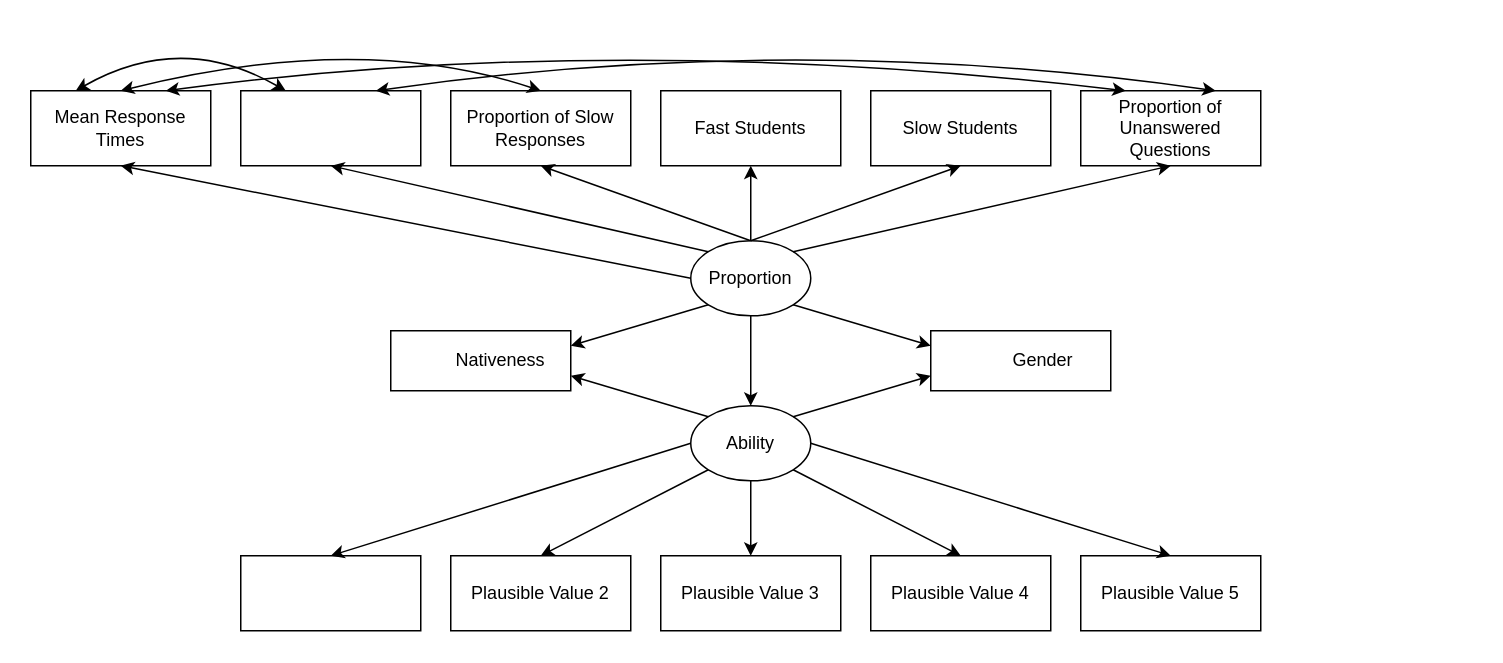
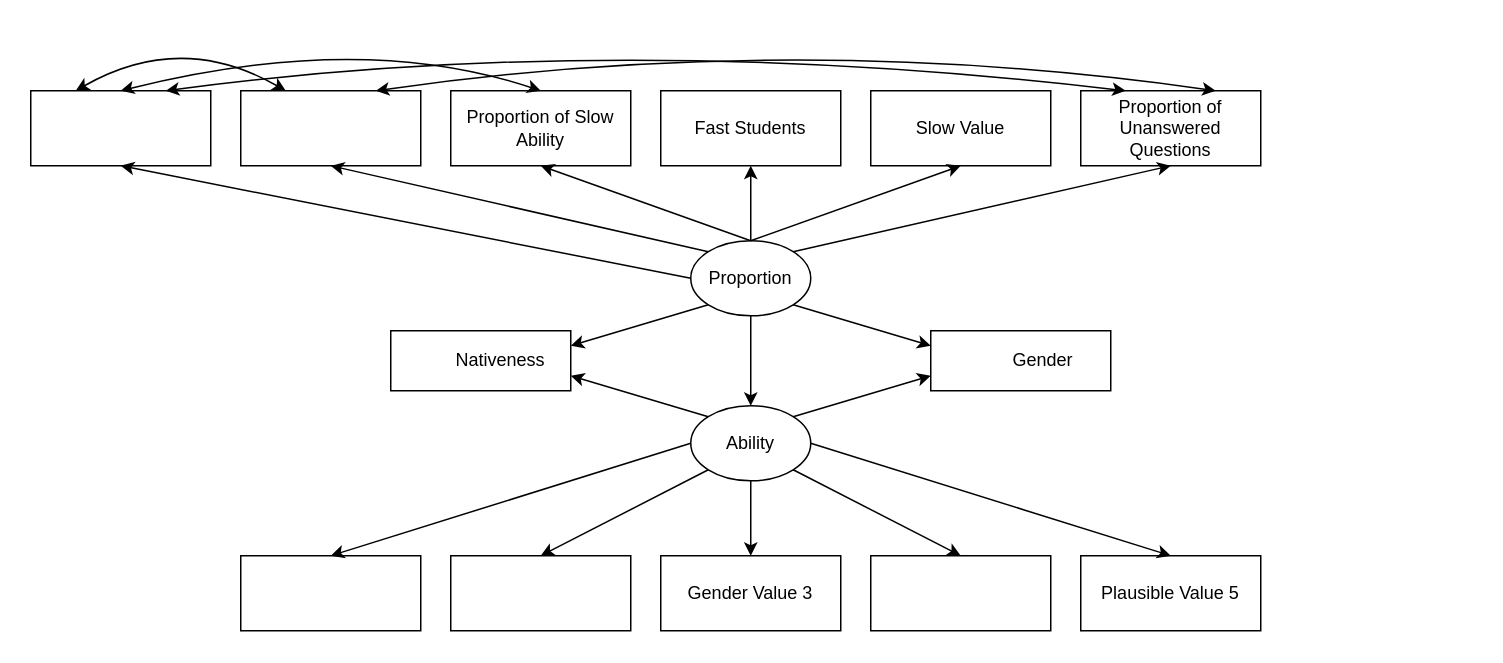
(121, 128) -> none
(541, 128) -> (541, 128)
(961, 128) -> (961, 128)
(541, 593) -> none
(751, 593) -> (751, 593)
(961, 593) -> none
